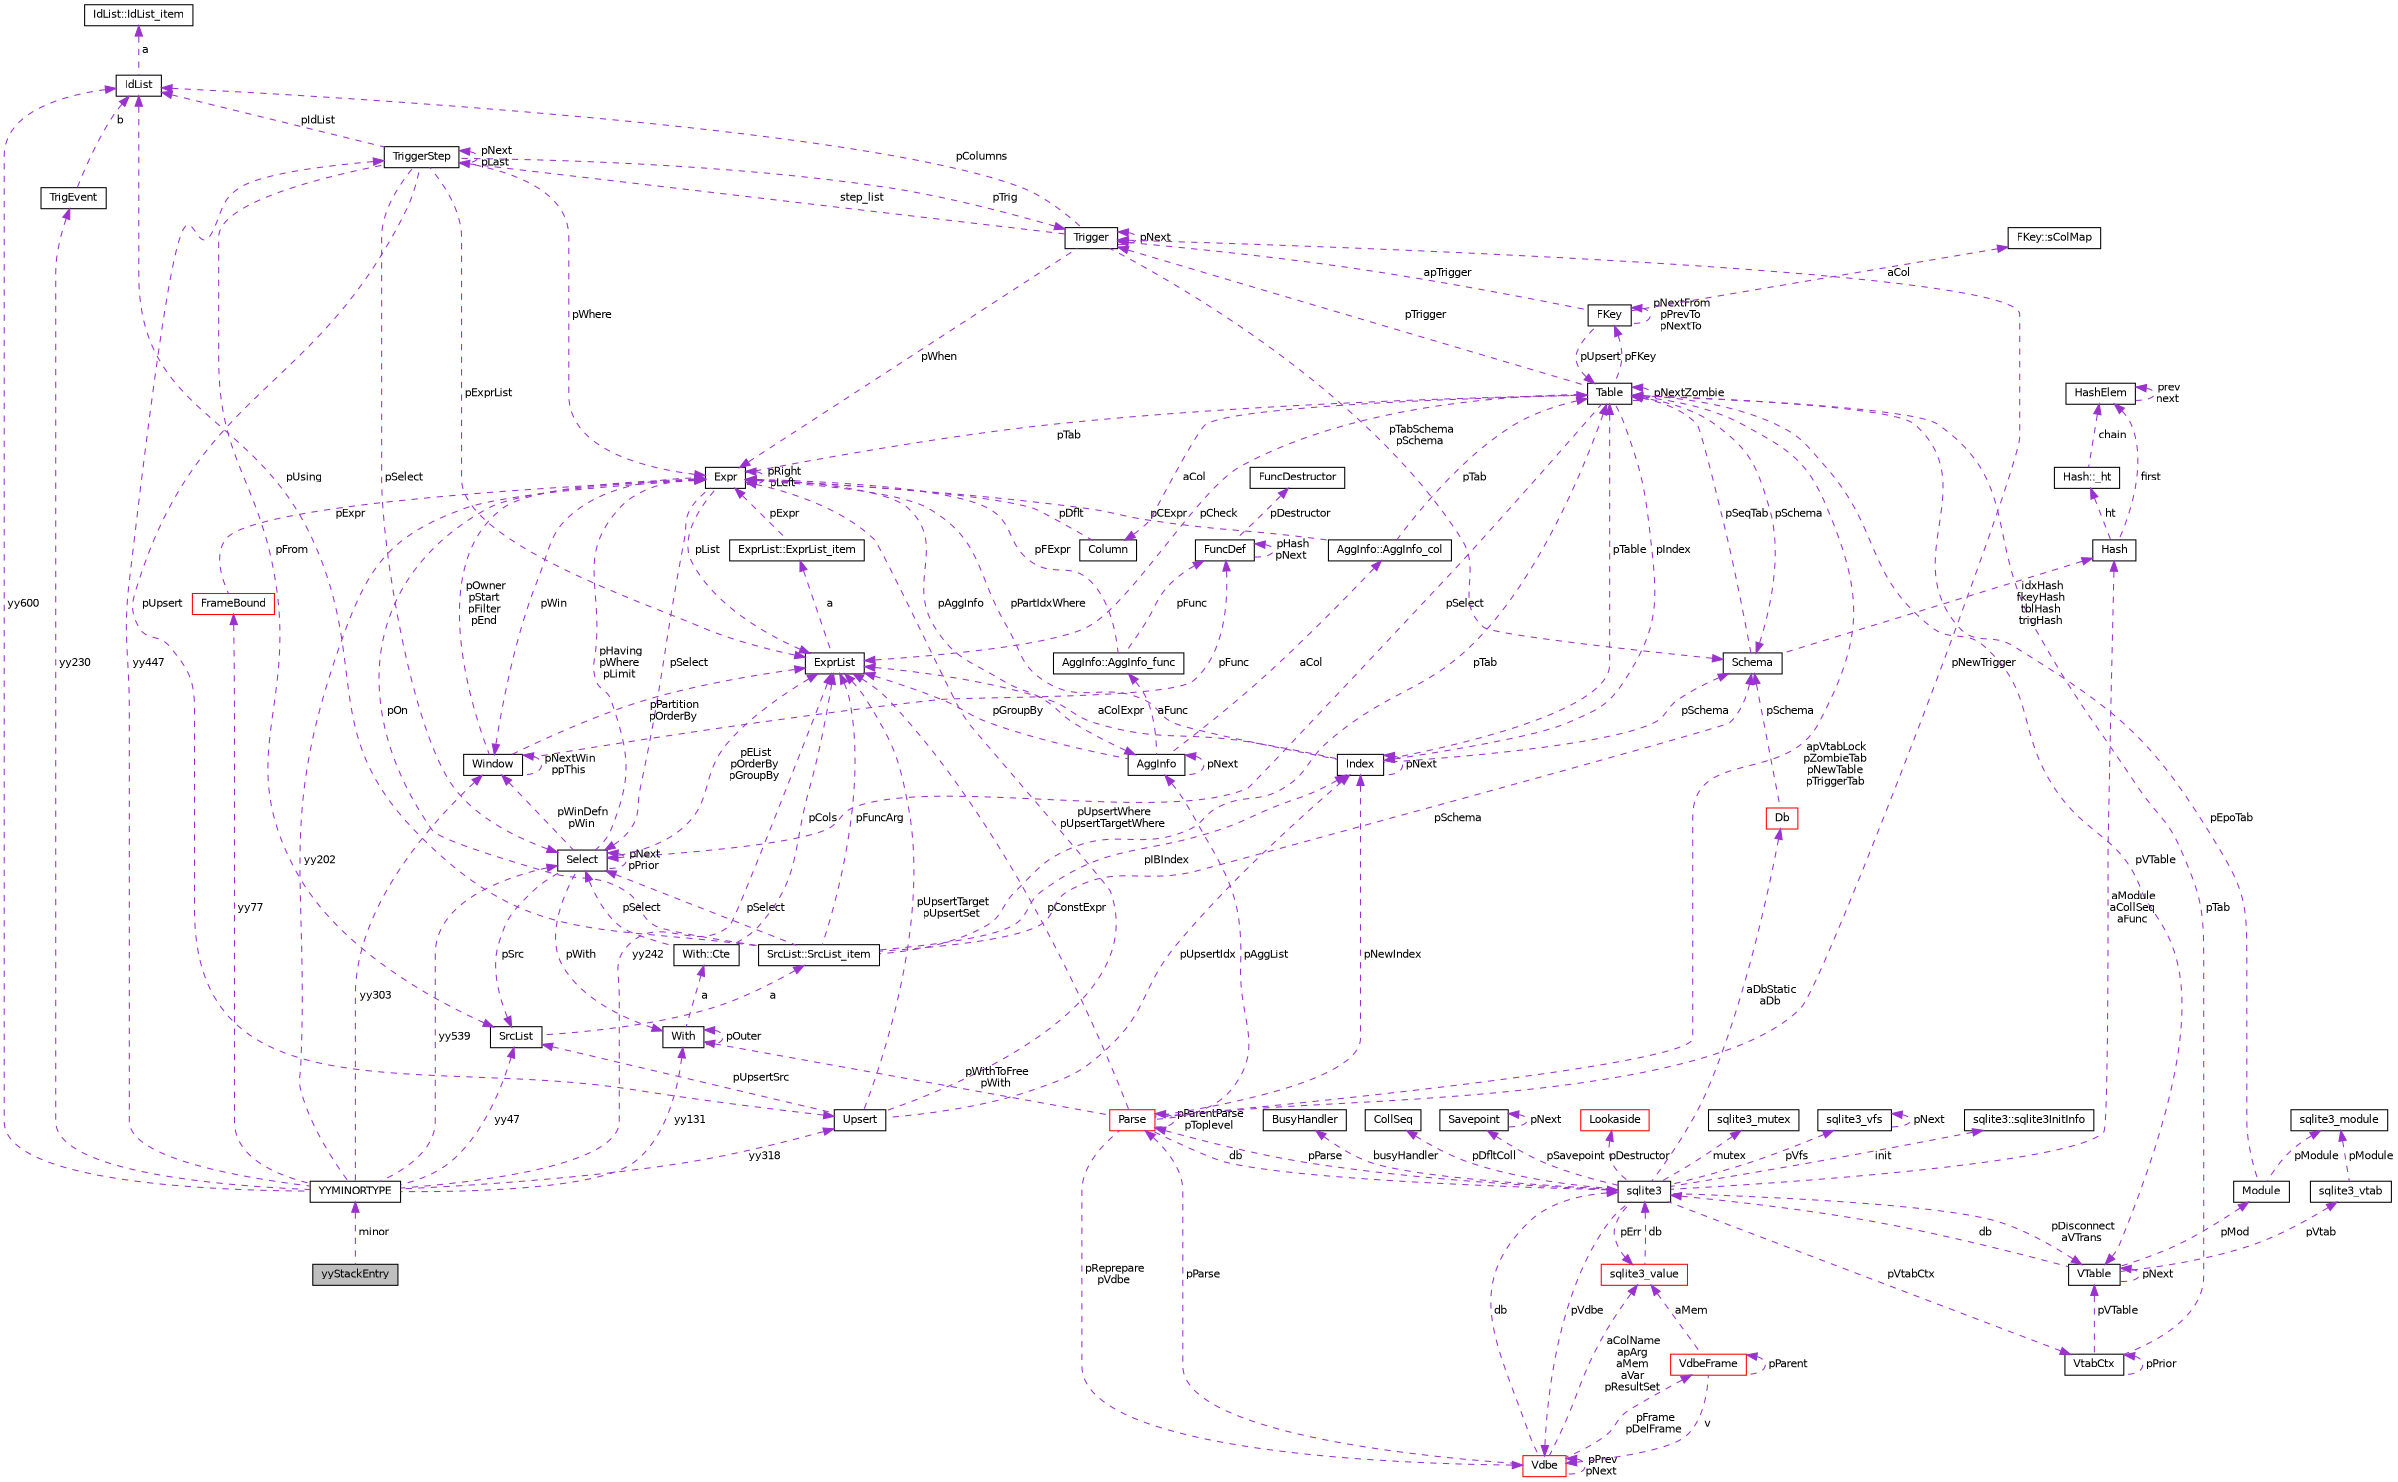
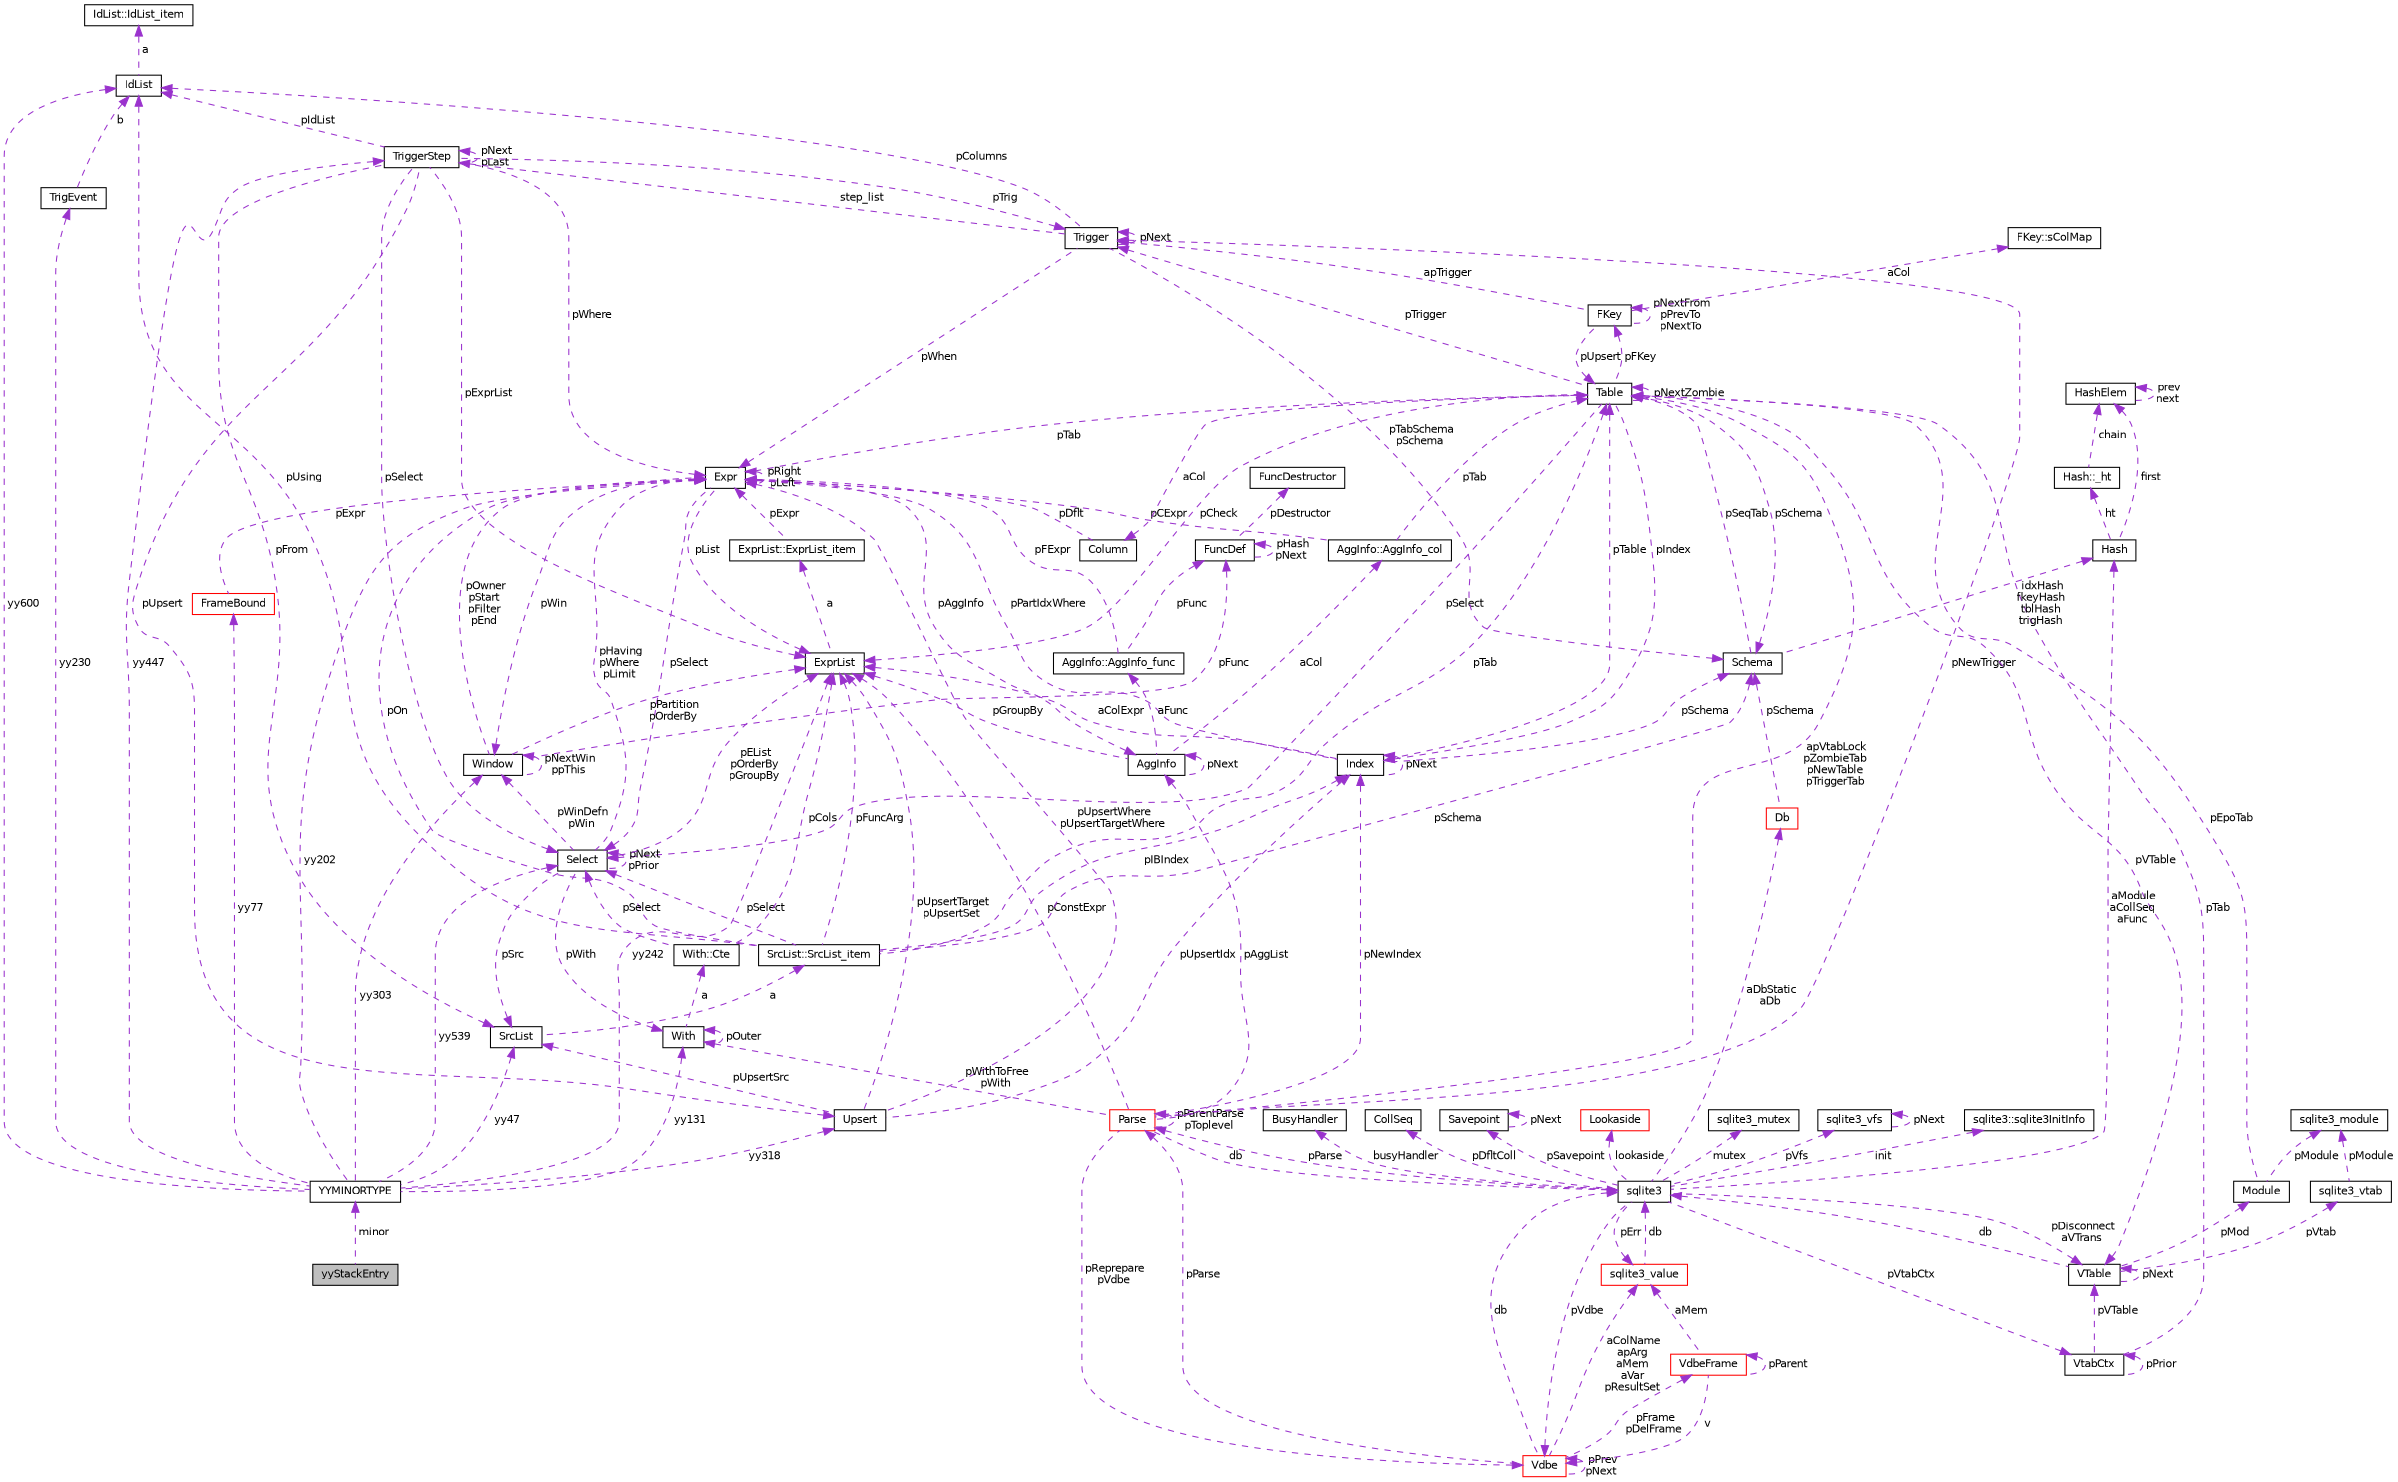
(1638, 1157) -> (1638, 1157)
